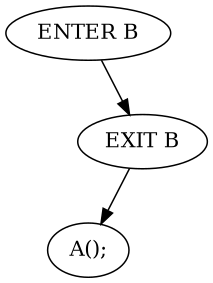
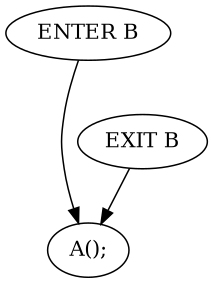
(112, 81) -> (62, 134)
